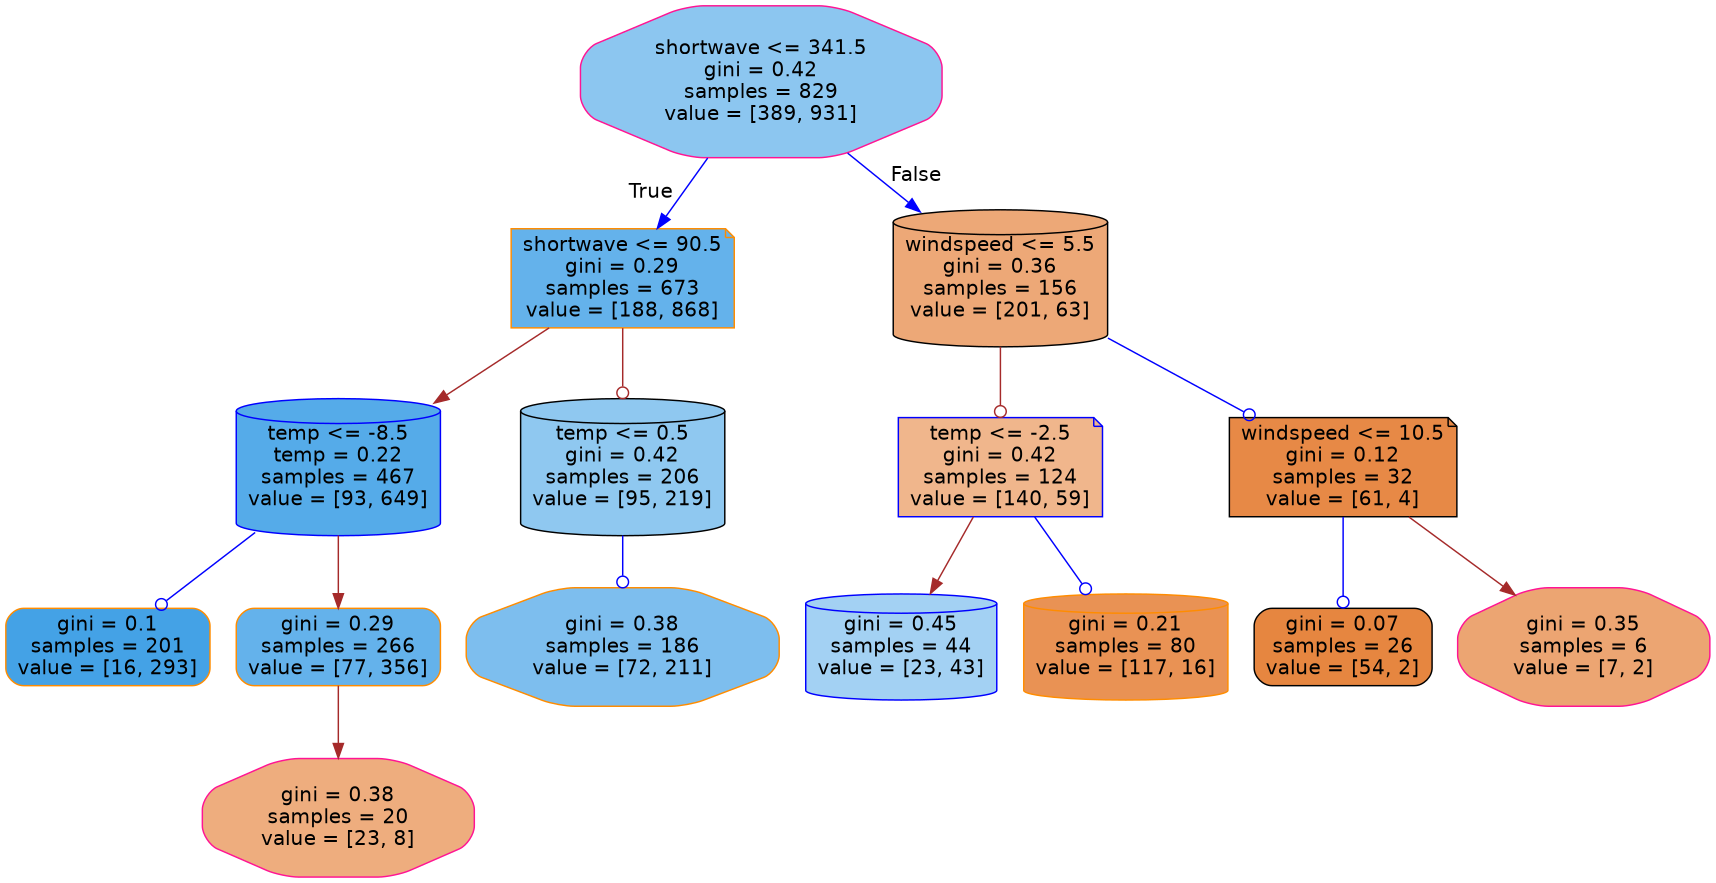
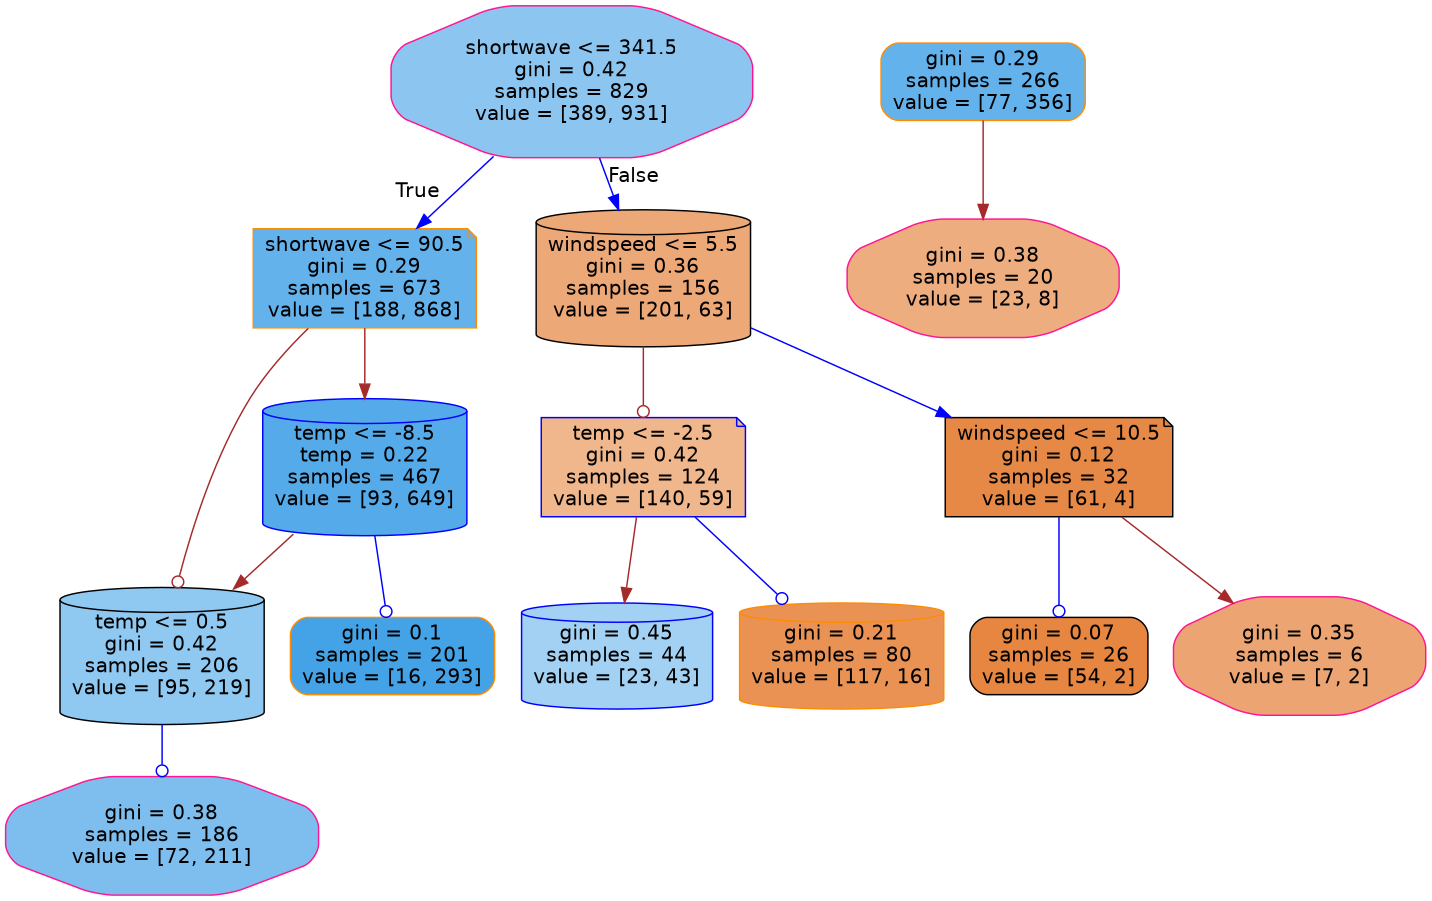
(1176, 375) -> (844, 370)
(338, 565) -> (269, 557)
(623, 647) -> (162, 836)
